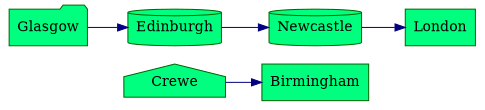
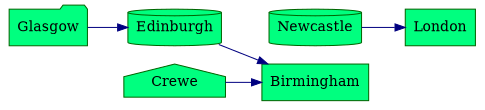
(240, 27) -> (239, 52)
